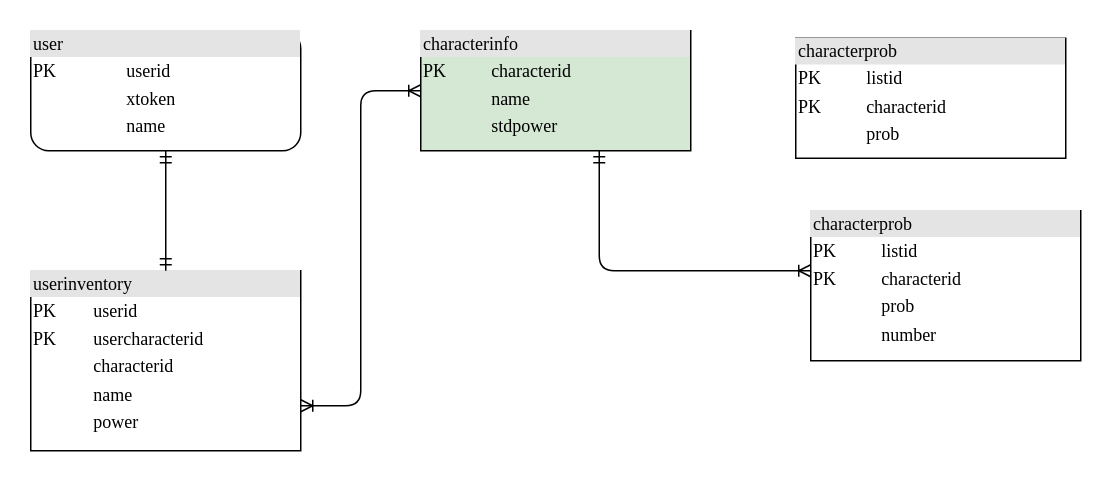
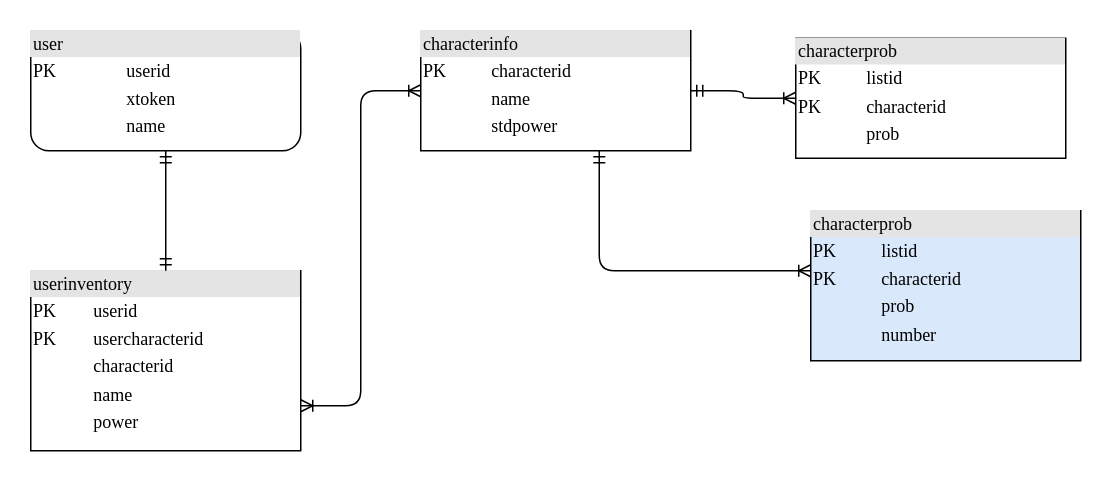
(556, 91) -> (556, 91)
none -> (743, 95)
(946, 286) -> (946, 286)
